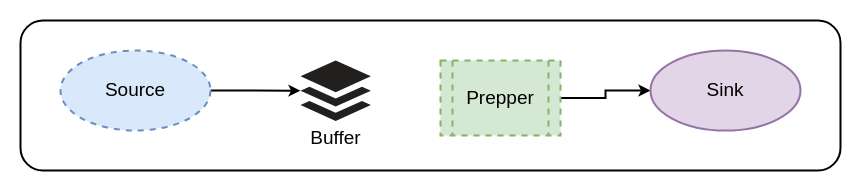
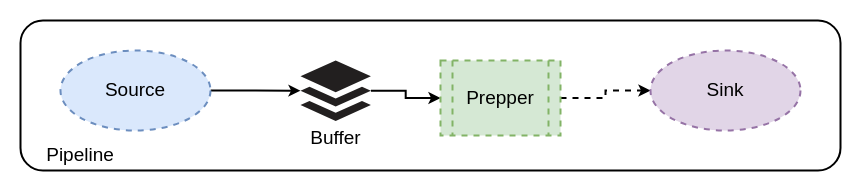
none -> (405, 91)
(726, 91) -> (726, 91)
(605, 98) -> (605, 98)
none -> (81, 156)
